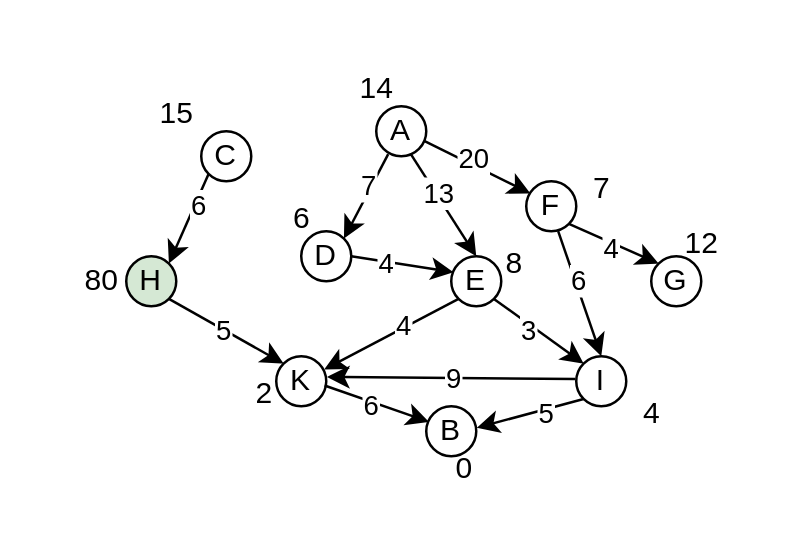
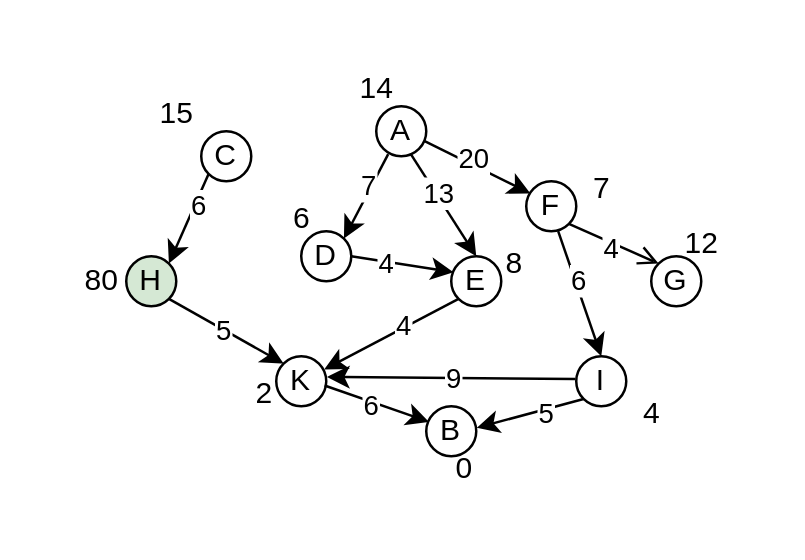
(642, 256) -> (646, 258)
(532, 327) -> none
